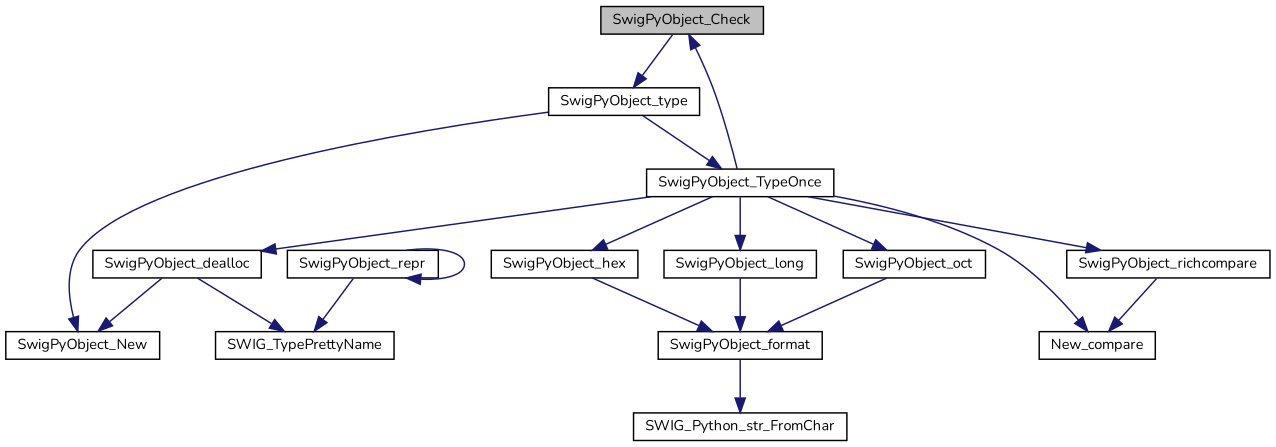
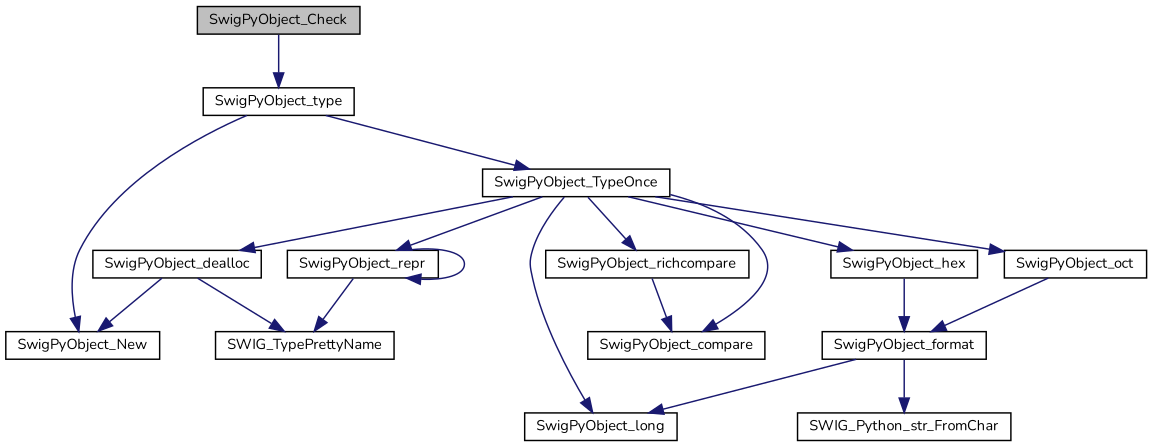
(720, 107) -> (476, 221)
(740, 297) -> (760, 384)
(1097, 345) -> (676, 345)
